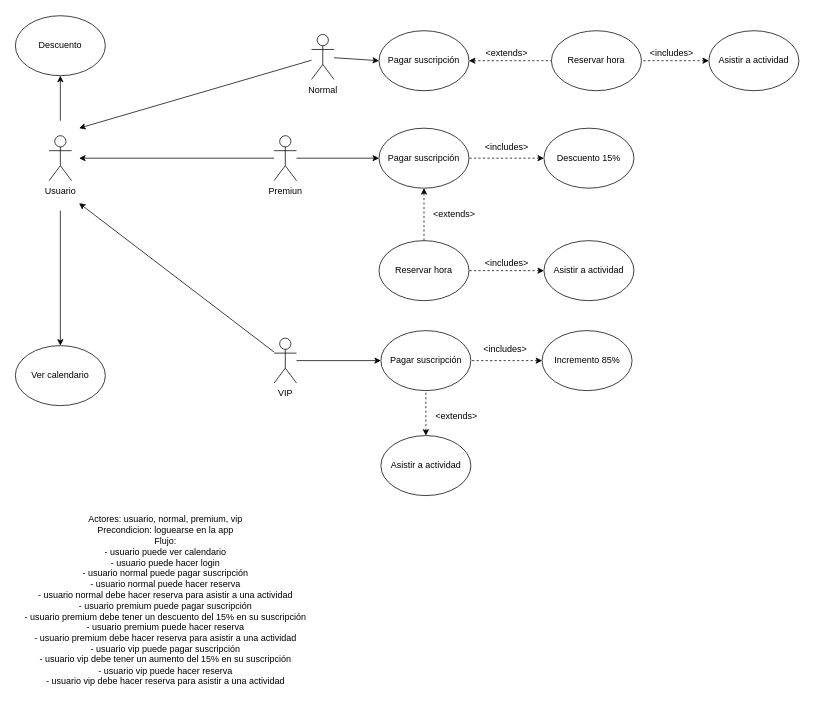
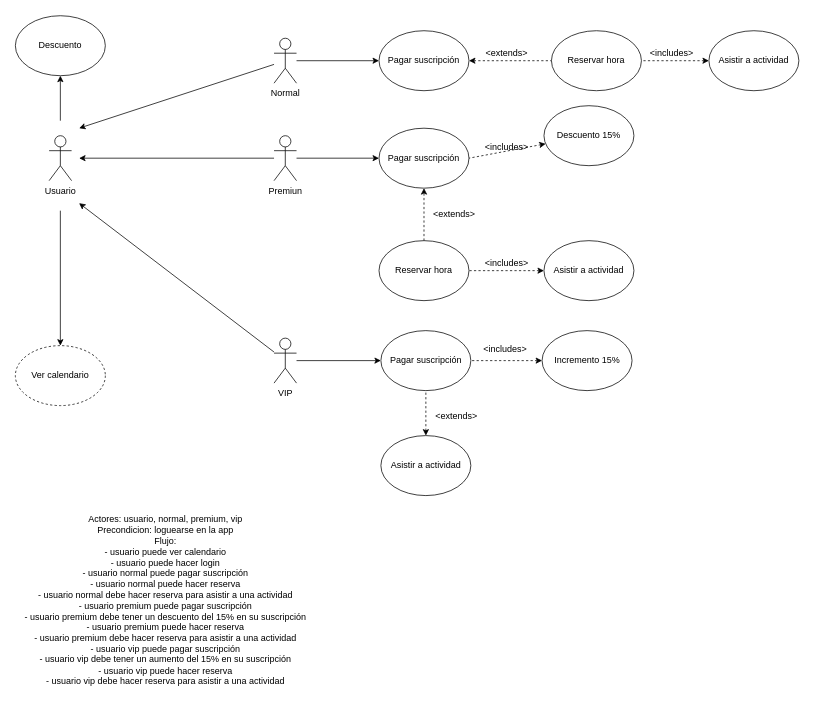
(323, 57) -> (285, 60)
(589, 158) -> (589, 135)
(588, 360) -> (588, 360)
(60, 375) -> (60, 375)
